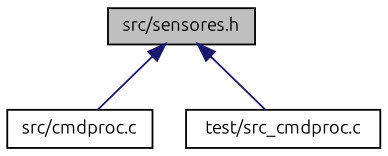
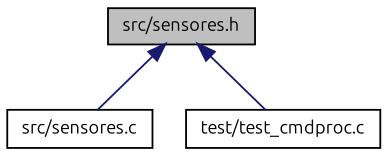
(80, 129) -> (80, 129)
(283, 129) -> (283, 129)
